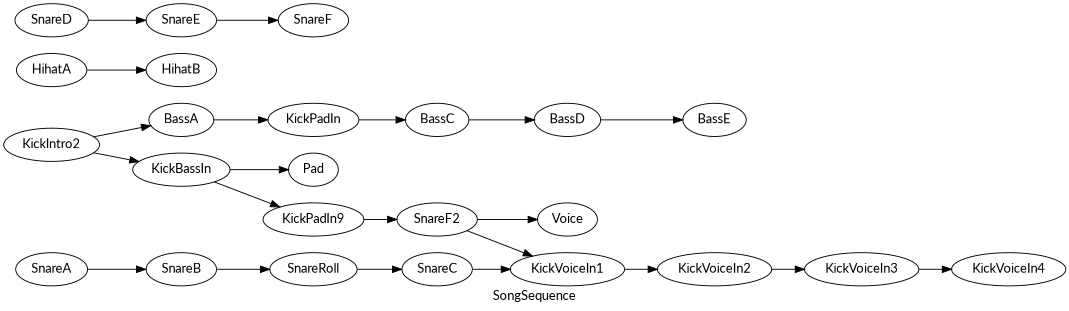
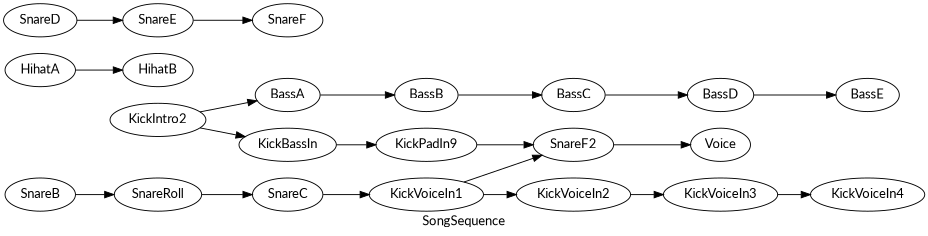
(313, 120) -> (426, 95)
(313, 170) -> none
(495, 242) -> (499, 170)
(52, 269) -> none
